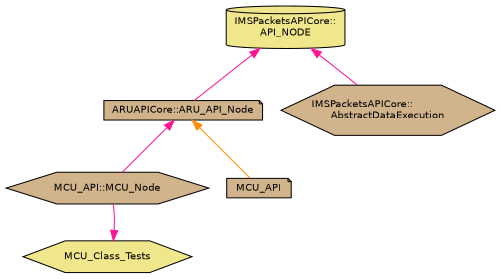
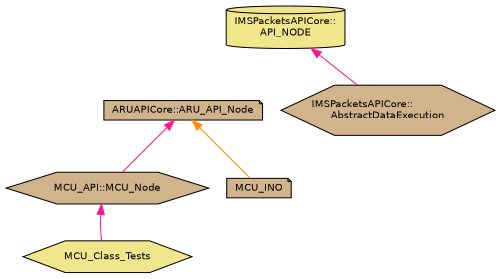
(223, 78) -> none
(259, 188) -> (259, 188)
(114, 217) -> (101, 228)
